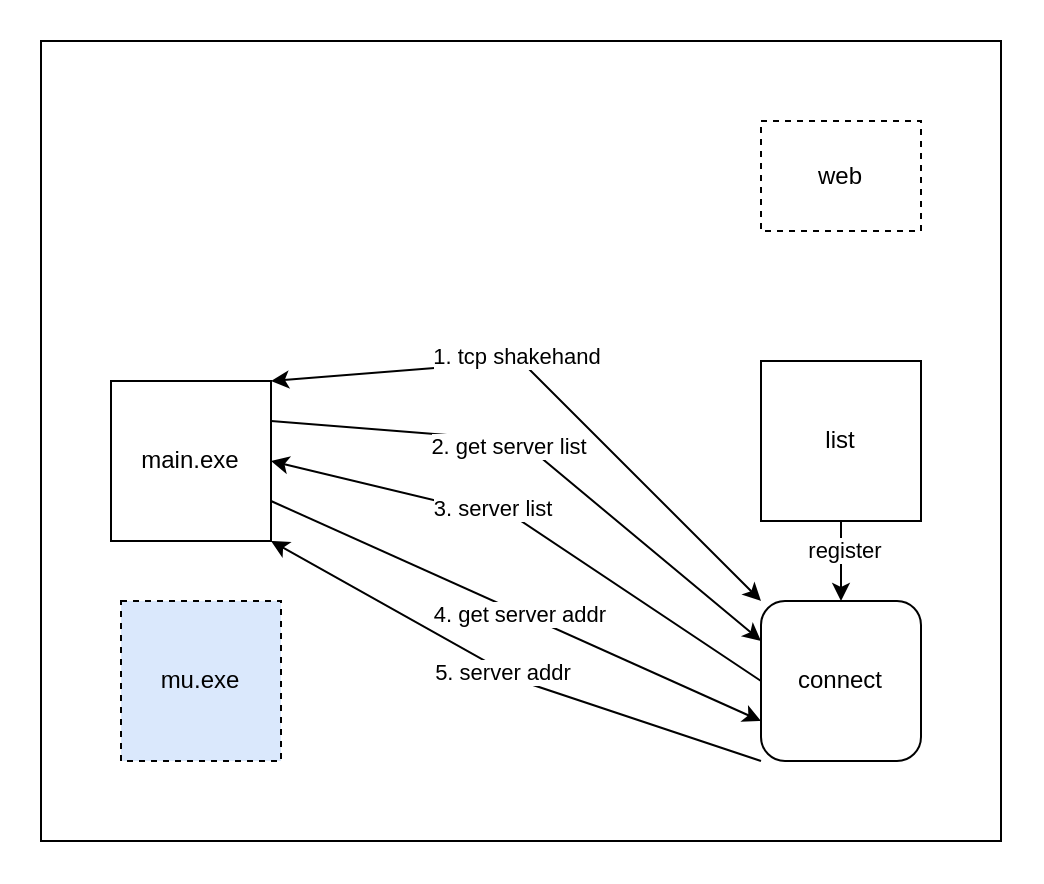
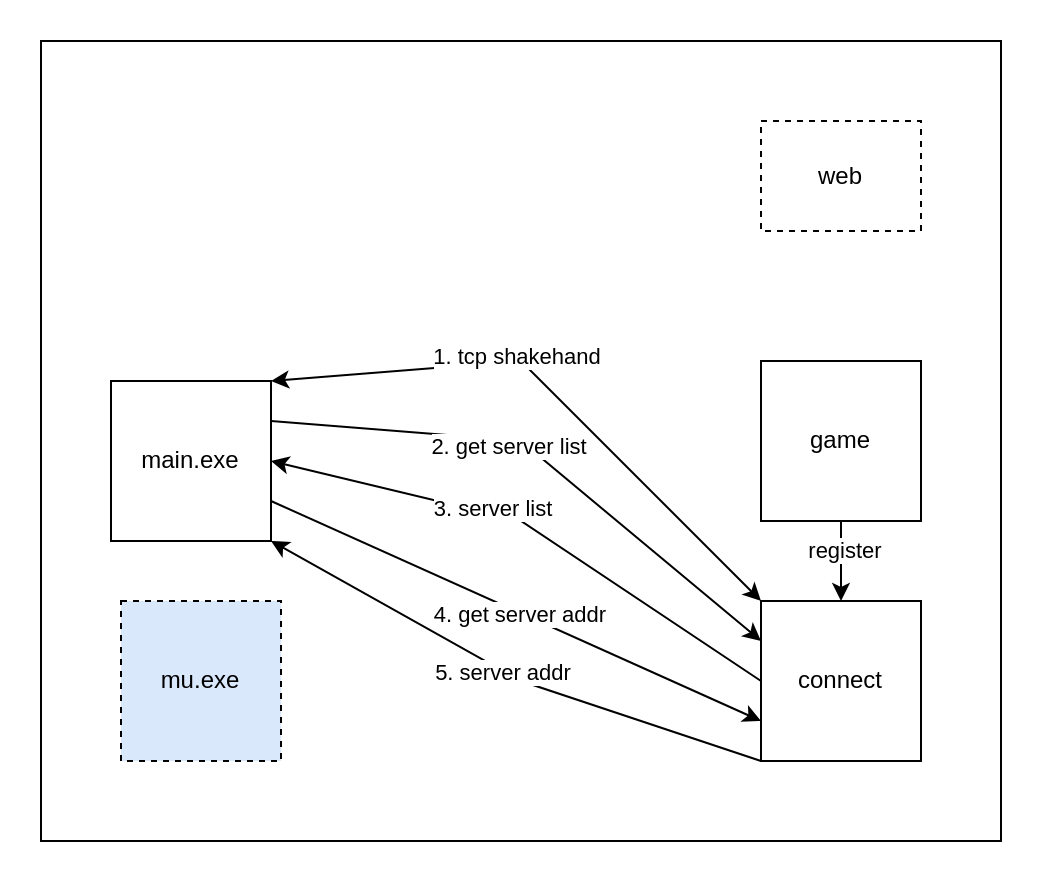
(841, 441) -> (841, 441)
(841, 681) -> (841, 681)
